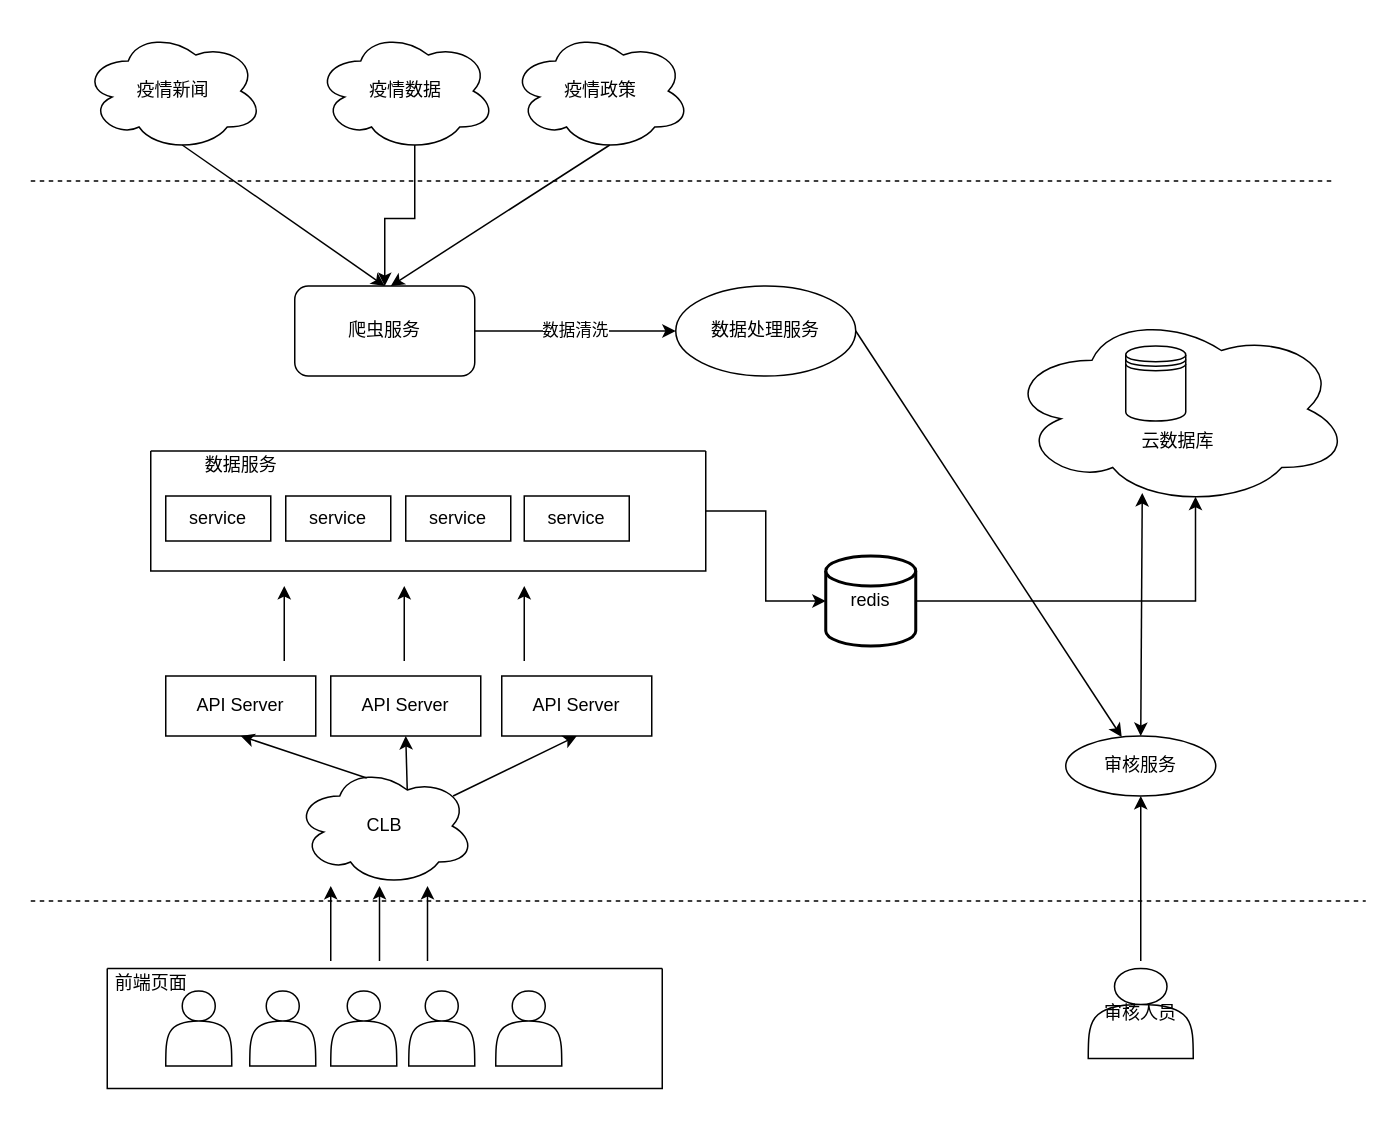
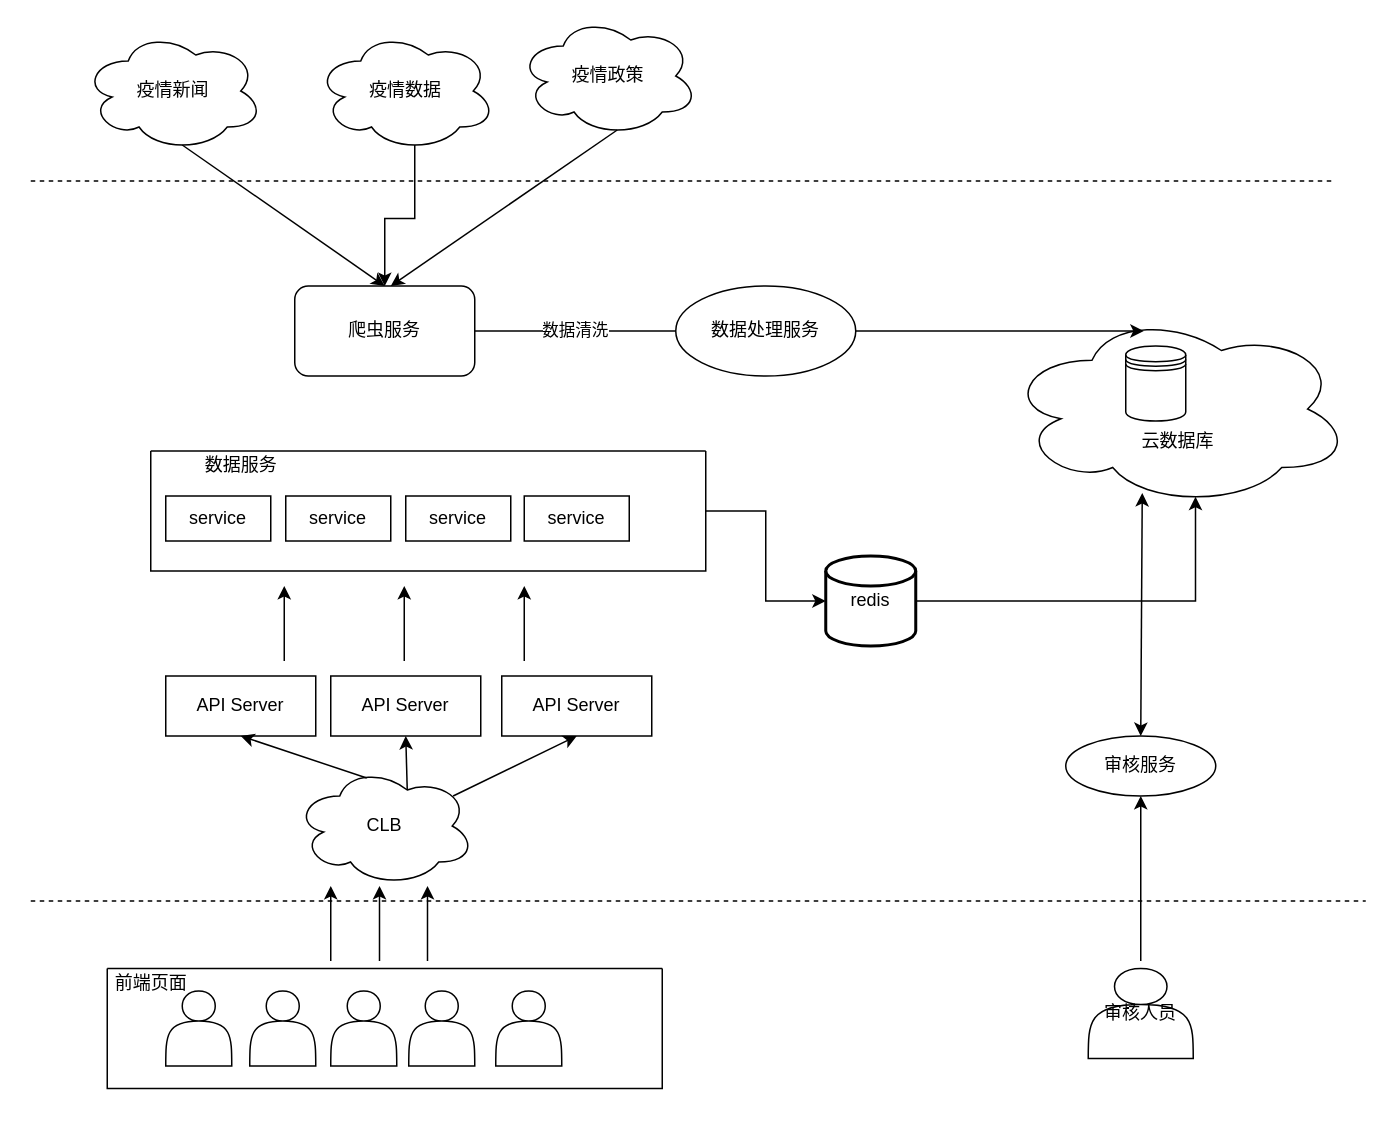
(601, 91) -> (608, 76)
(664, 331) -> (668, 331)
(986, 529) -> (990, 331)
